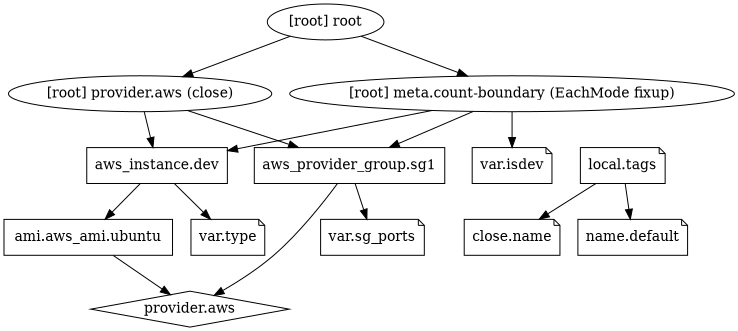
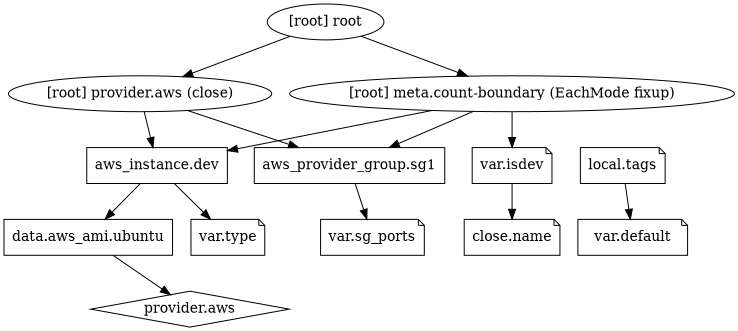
(572, 199) -> (512, 197)
(88, 237) -> (88, 237)
(633, 237) -> (633, 237)
(286, 244) -> none
